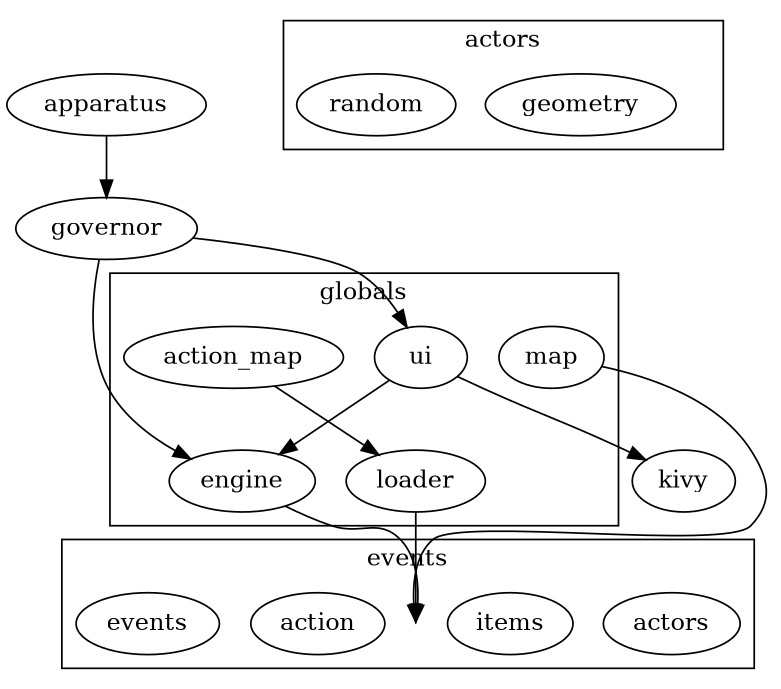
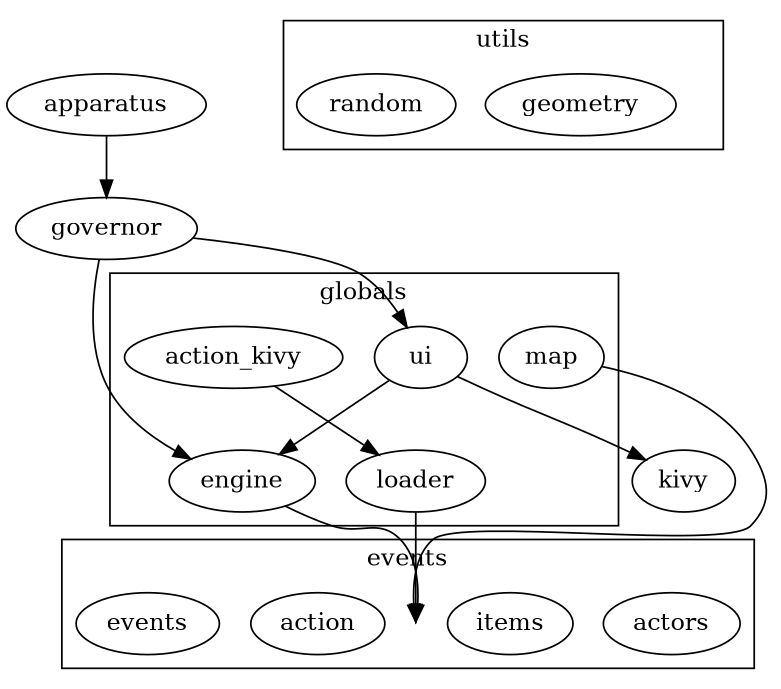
(503, 40) -> (503, 40)
(234, 357) -> (234, 357)
